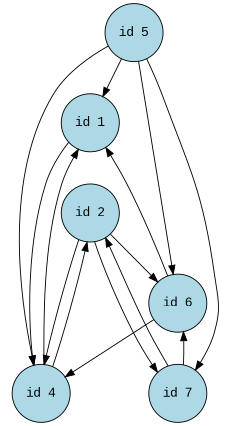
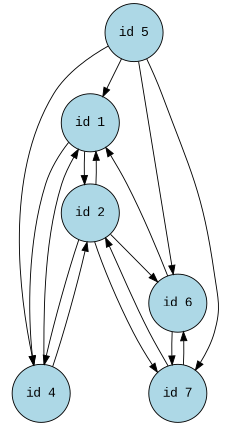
none -> (84, 163)
none -> (96, 173)
(113, 346) -> (172, 344)
